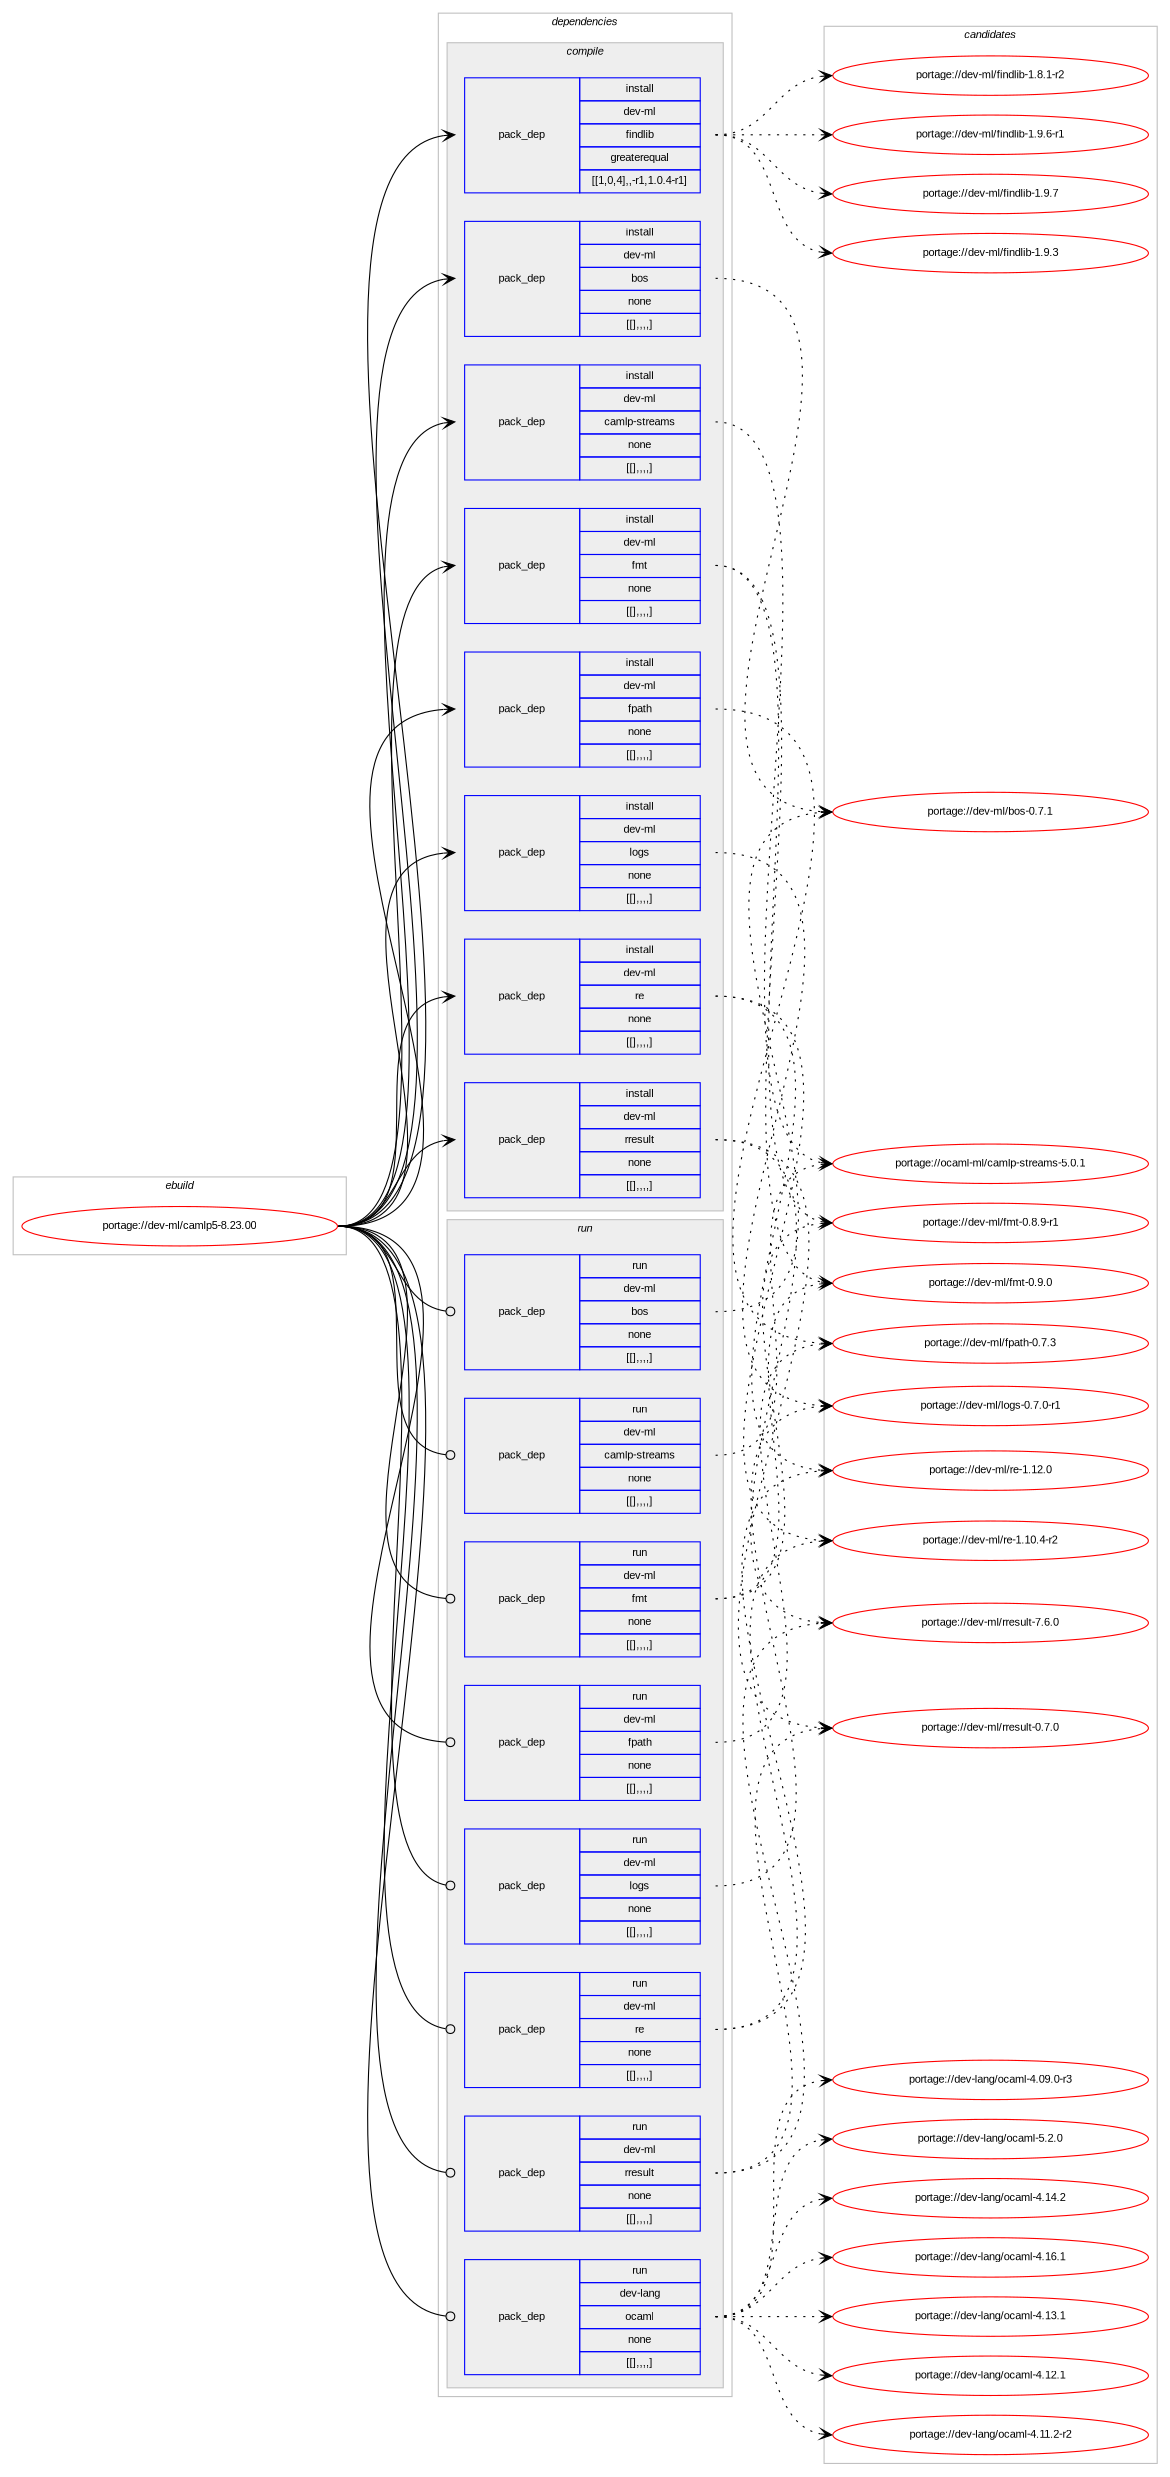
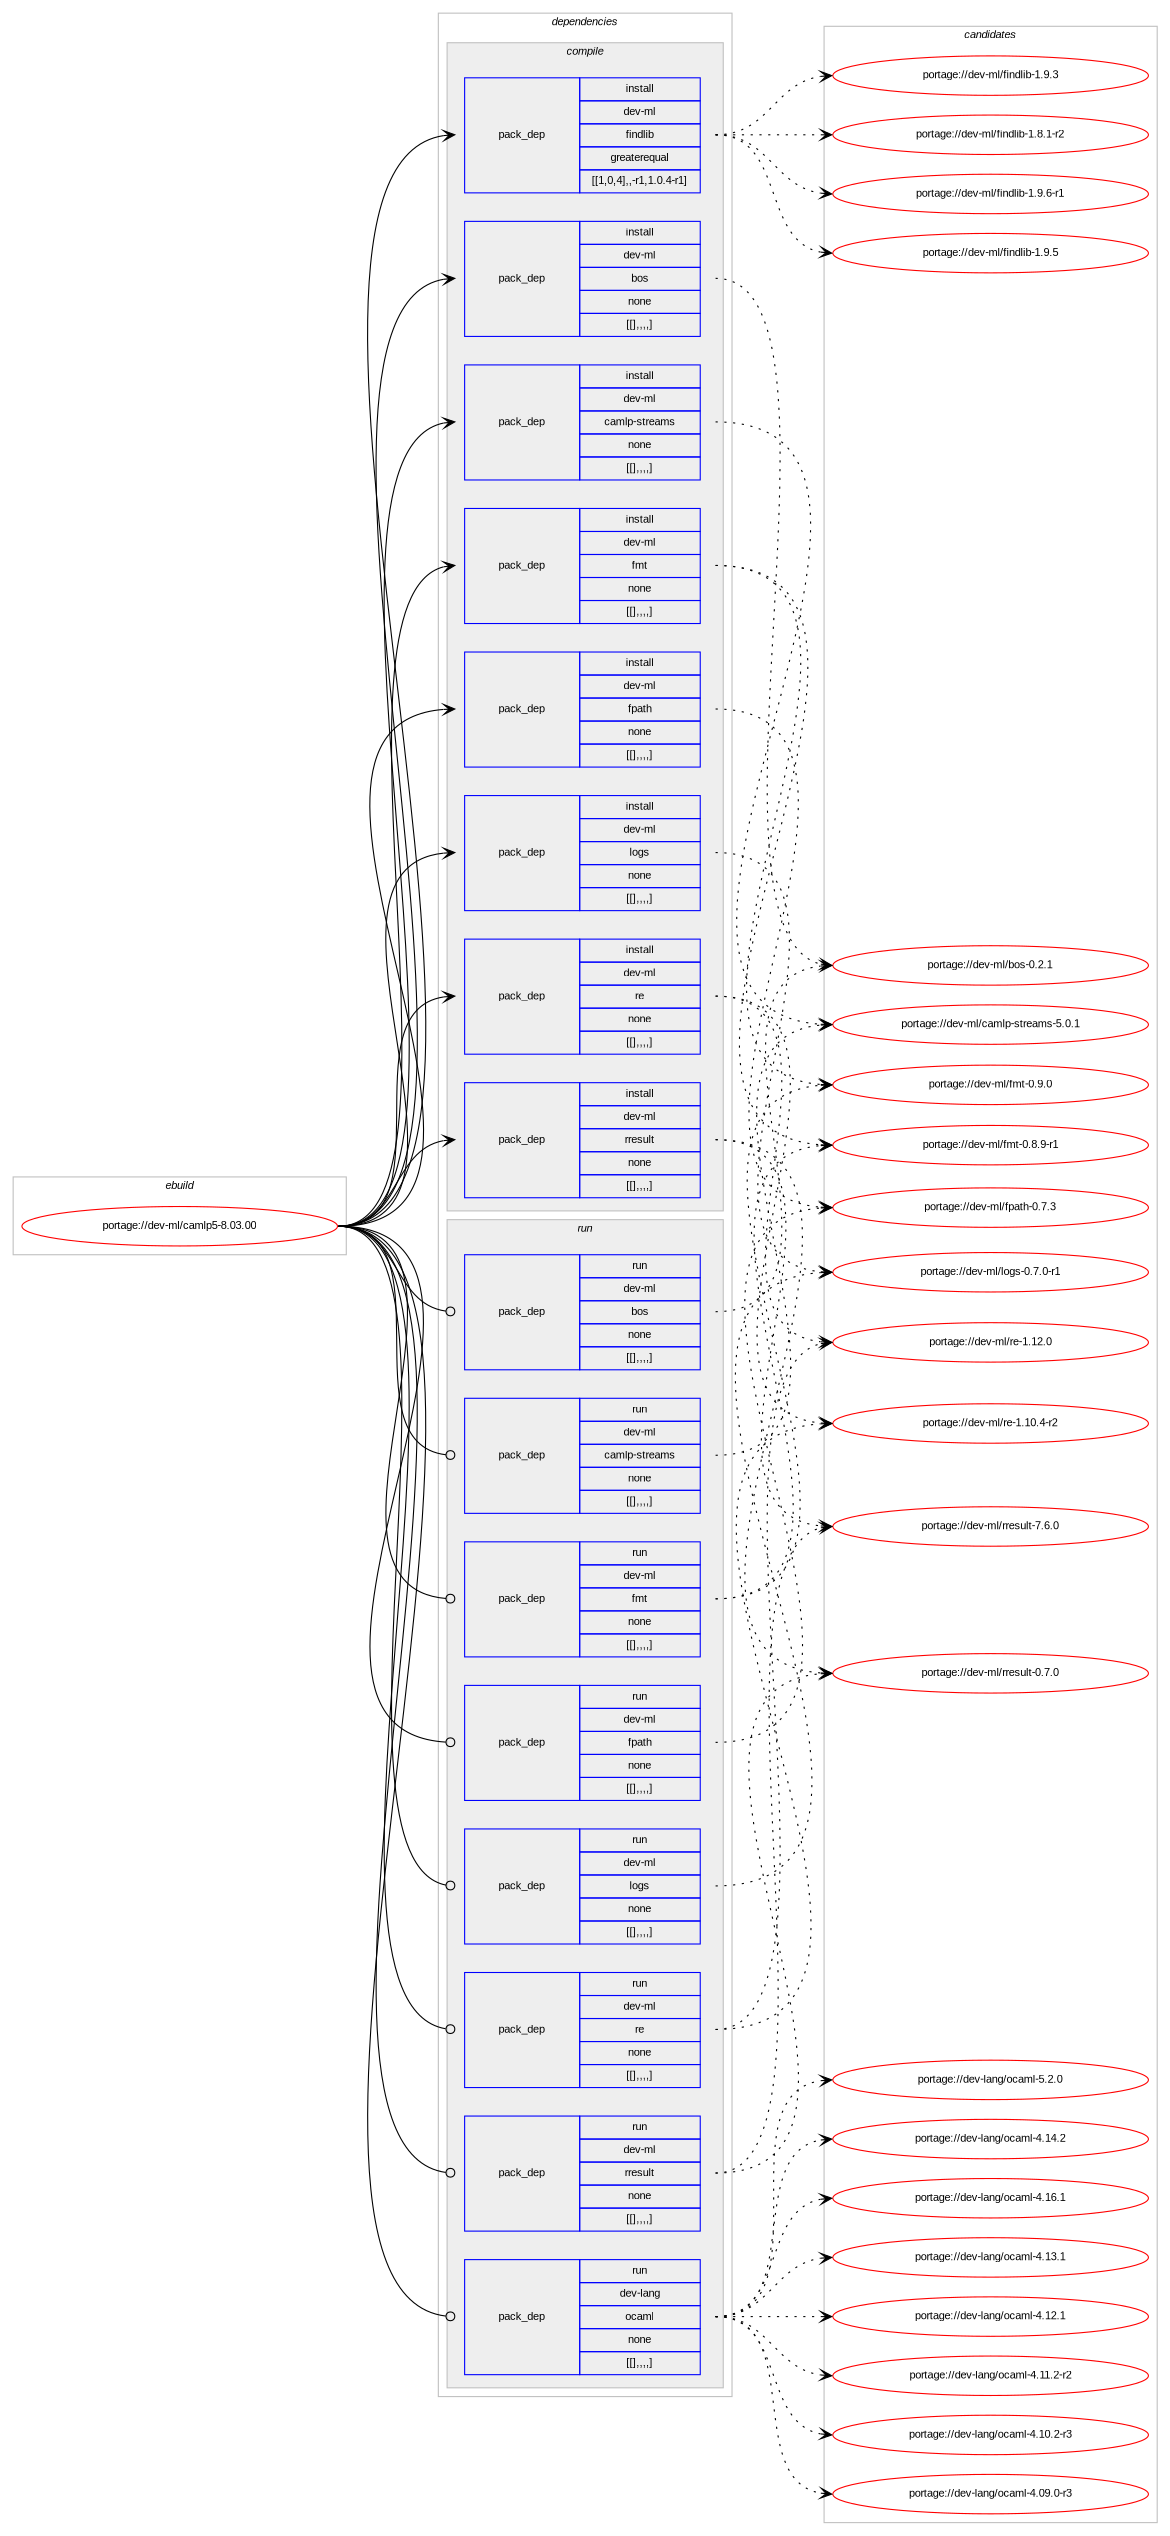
(991, 194) -> (991, 253)
(991, 812) -> (991, 965)
(991, 1164) -> (991, 1025)
(180, 1226) -> (180, 1226)
none -> (991, 2435)
